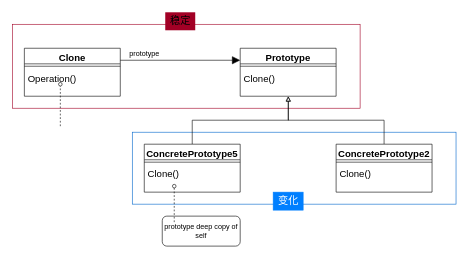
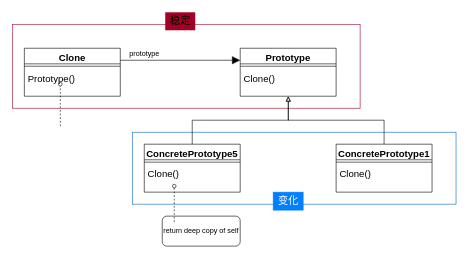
(56, 78) -> (57, 78)
(384, 154) -> (384, 154)
(201, 231) -> (201, 231)
